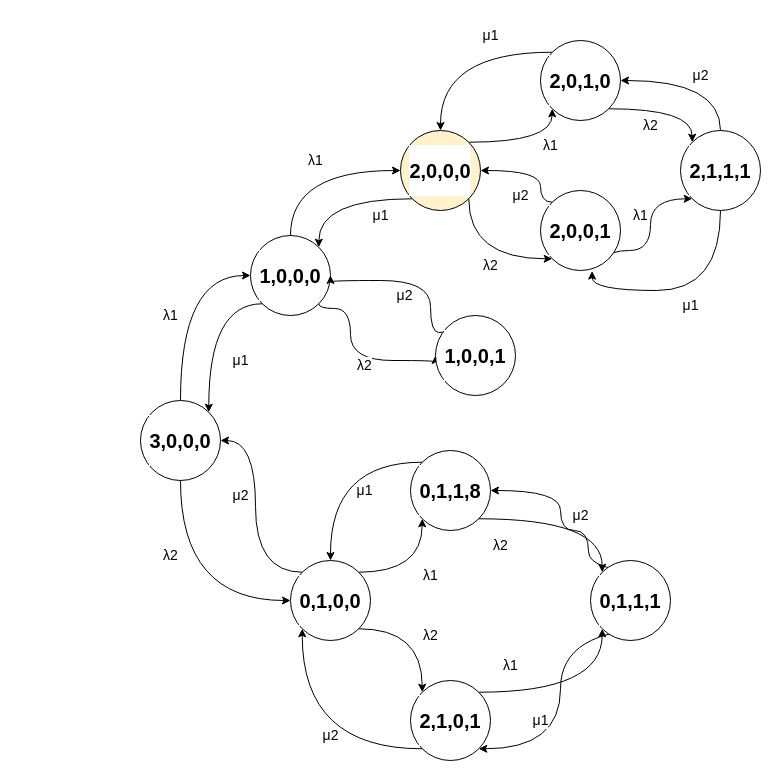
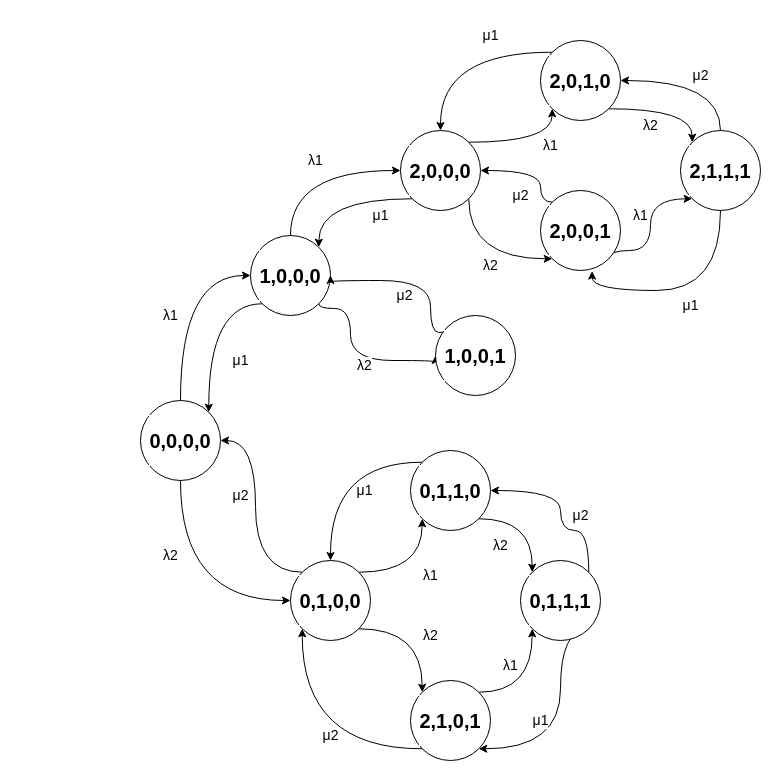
(441, 171) -> (441, 171)
(181, 441) -> (181, 441)
(451, 491) -> (451, 491)
(631, 601) -> (561, 601)
